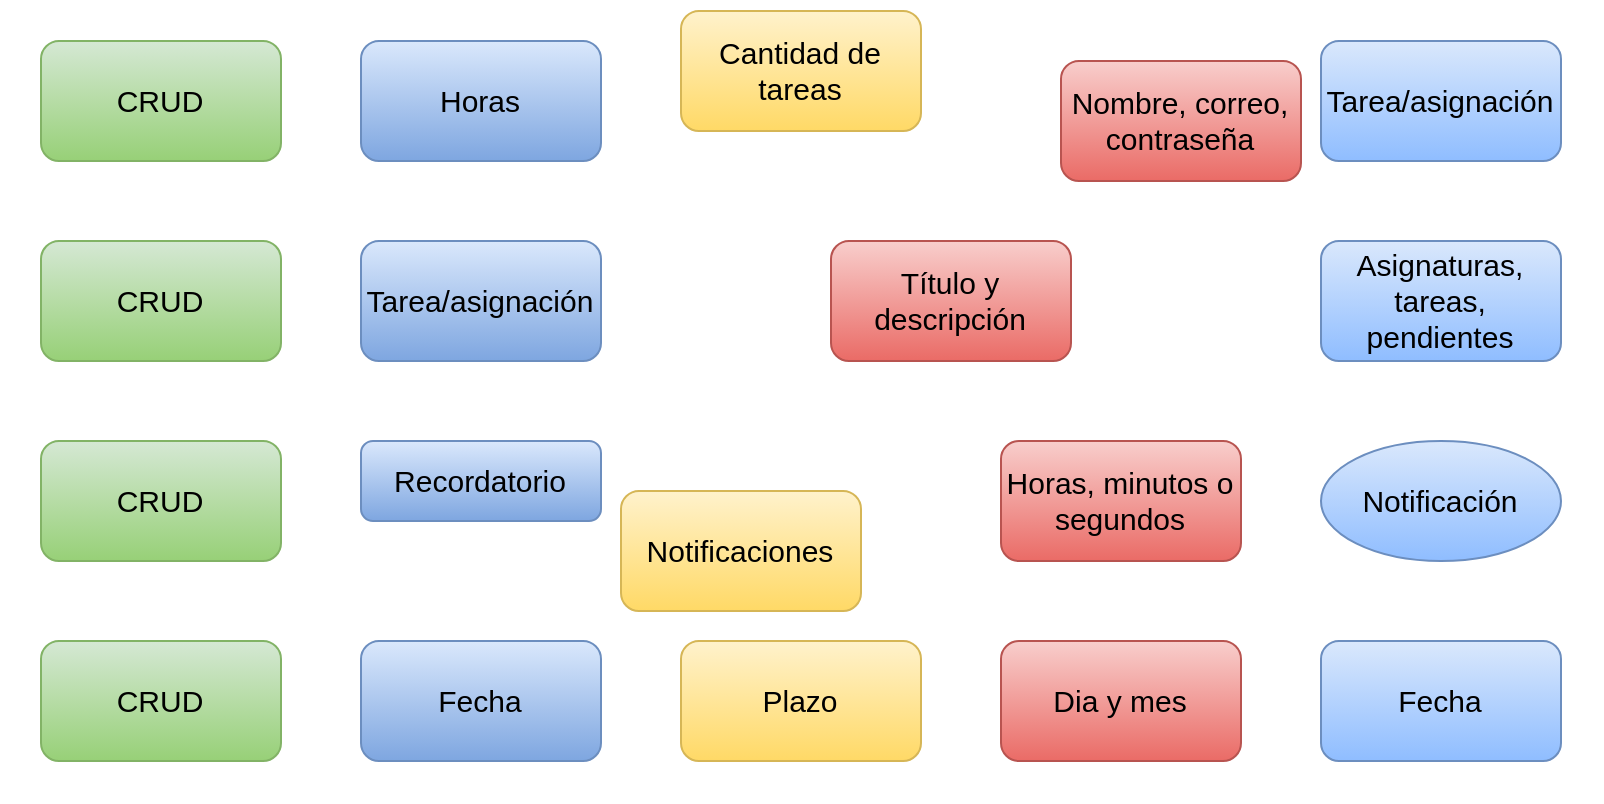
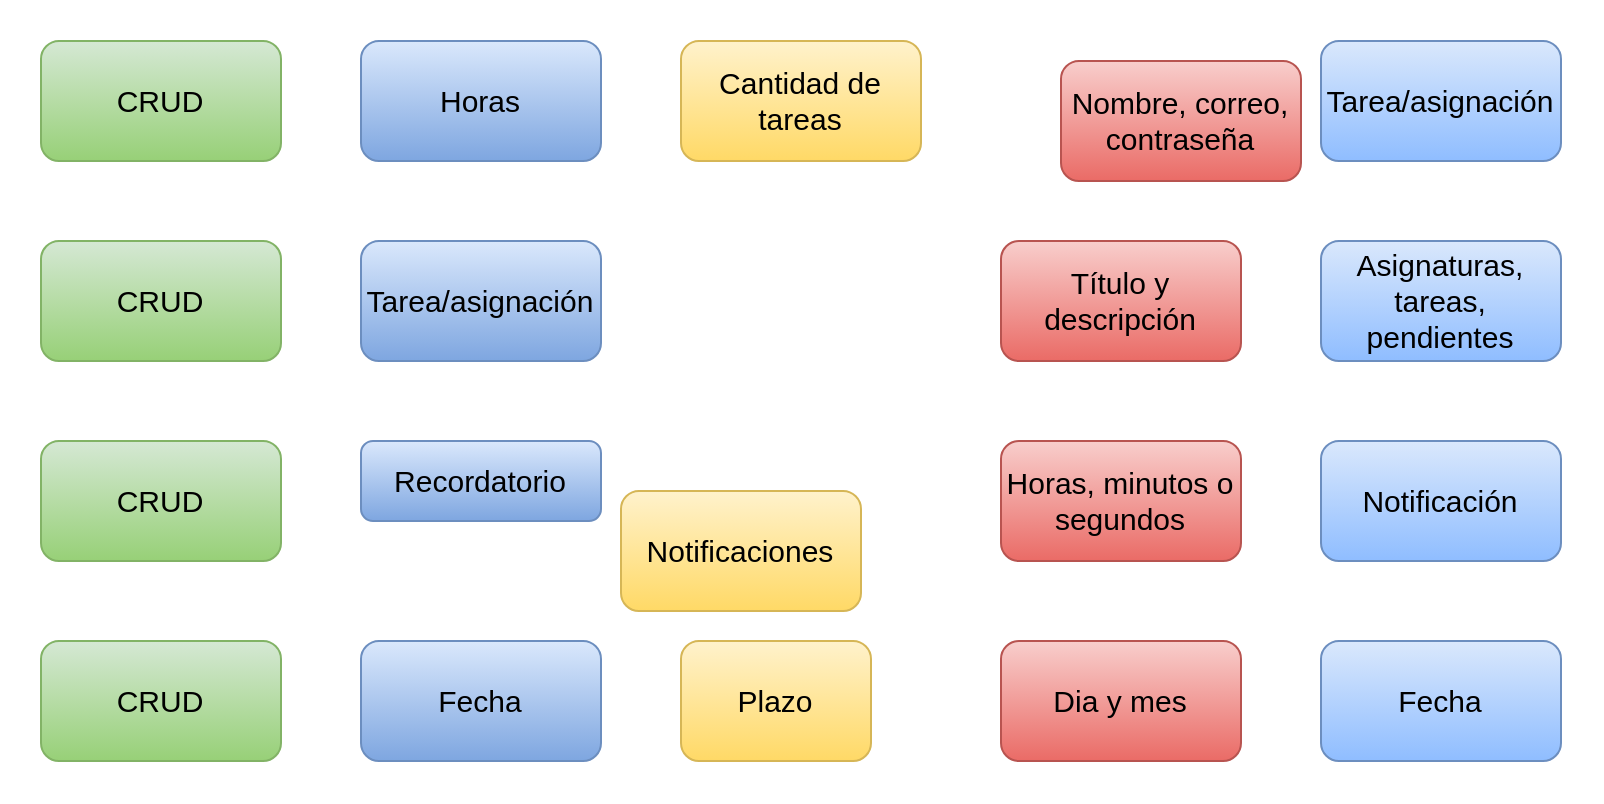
(801, 71) -> (801, 101)
(951, 301) -> (1121, 301)
(1441, 501) -> (1441, 501)
(801, 701) -> (776, 701)
